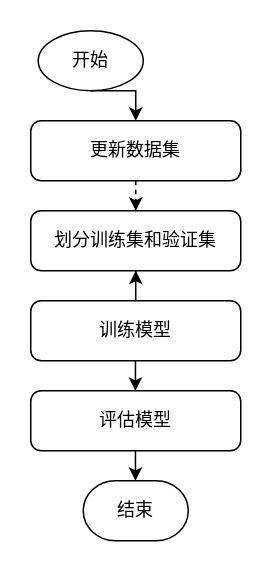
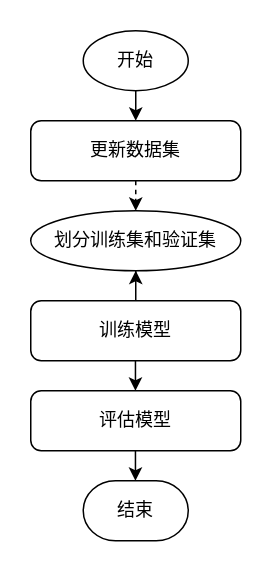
(91, 61) -> (136, 61)
(136, 241) -> (136, 241)
